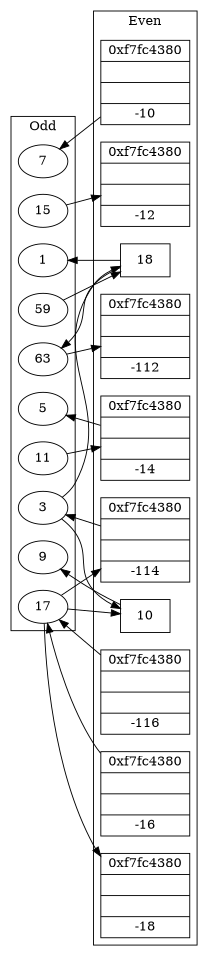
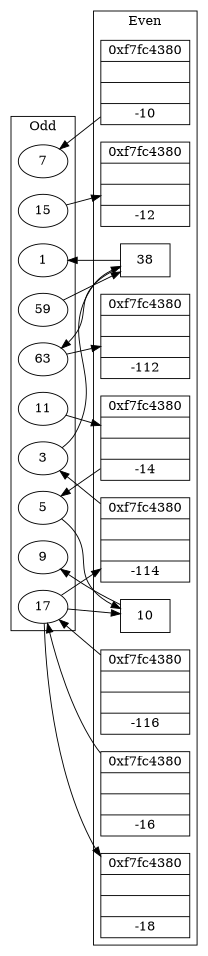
(145, 260) -> (145, 260)
(84, 564) -> (84, 564)
